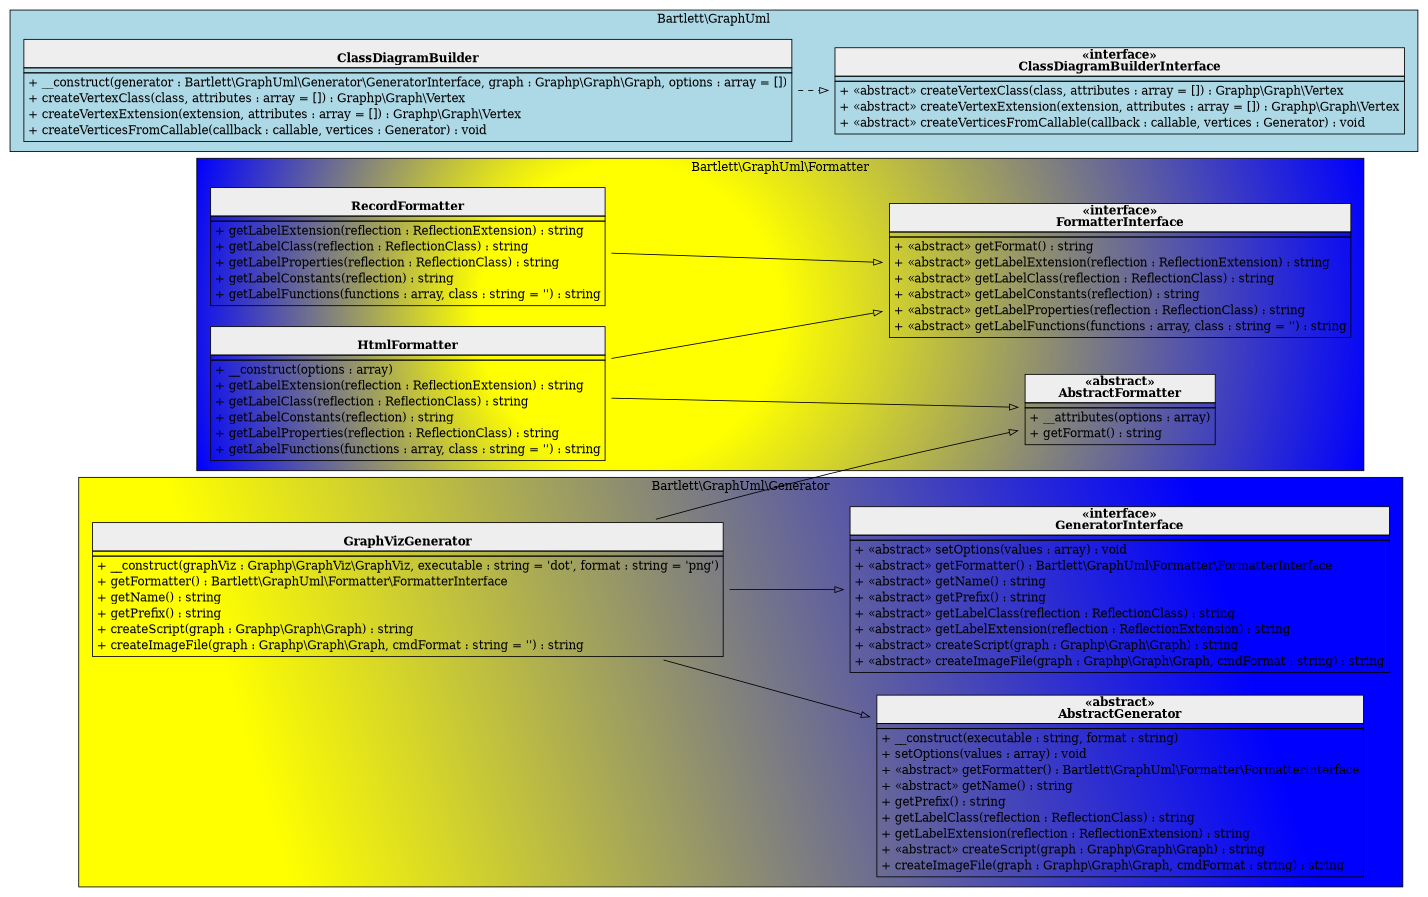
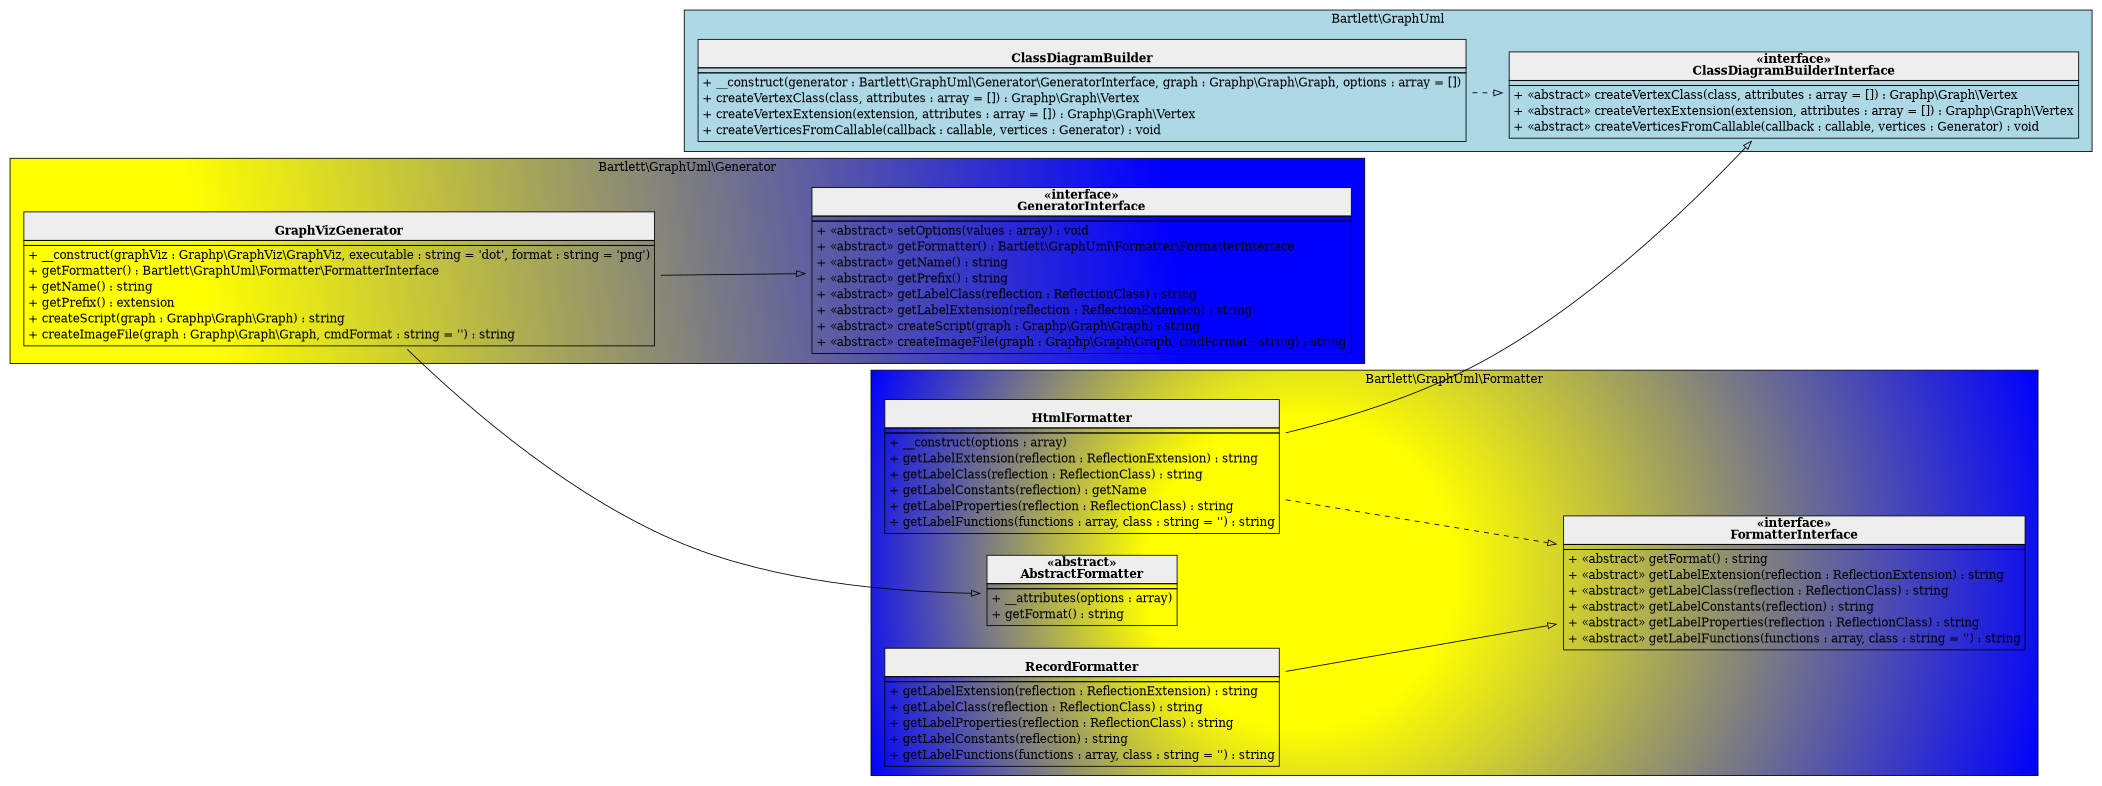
(742, 336) -> (1417, 521)
(810, 403) -> (1538, 327)
(335, 418) -> (1018, 491)
(159, 614) -> (101, 303)
(1120, 786) -> none
